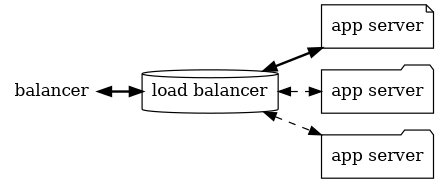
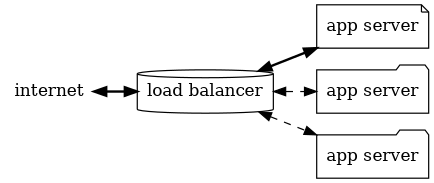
(52, 92) -> (49, 92)
